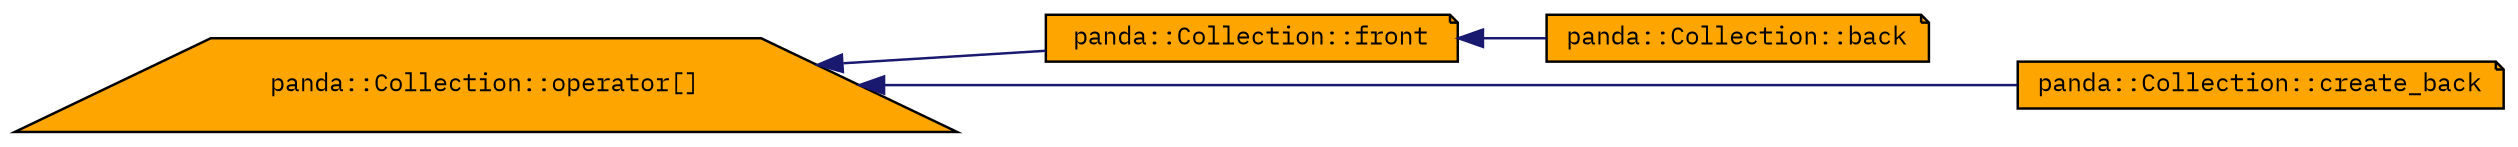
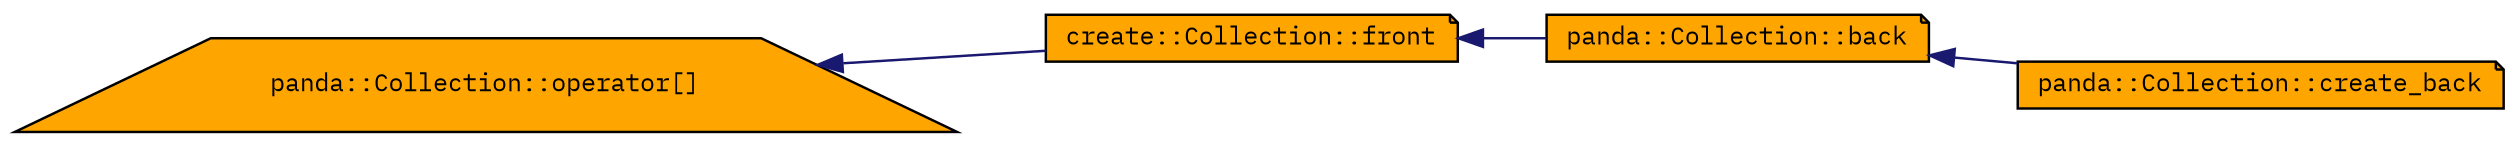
(1252, 38) -> (1252, 38)
(1451, 85) -> (1986, 60)
